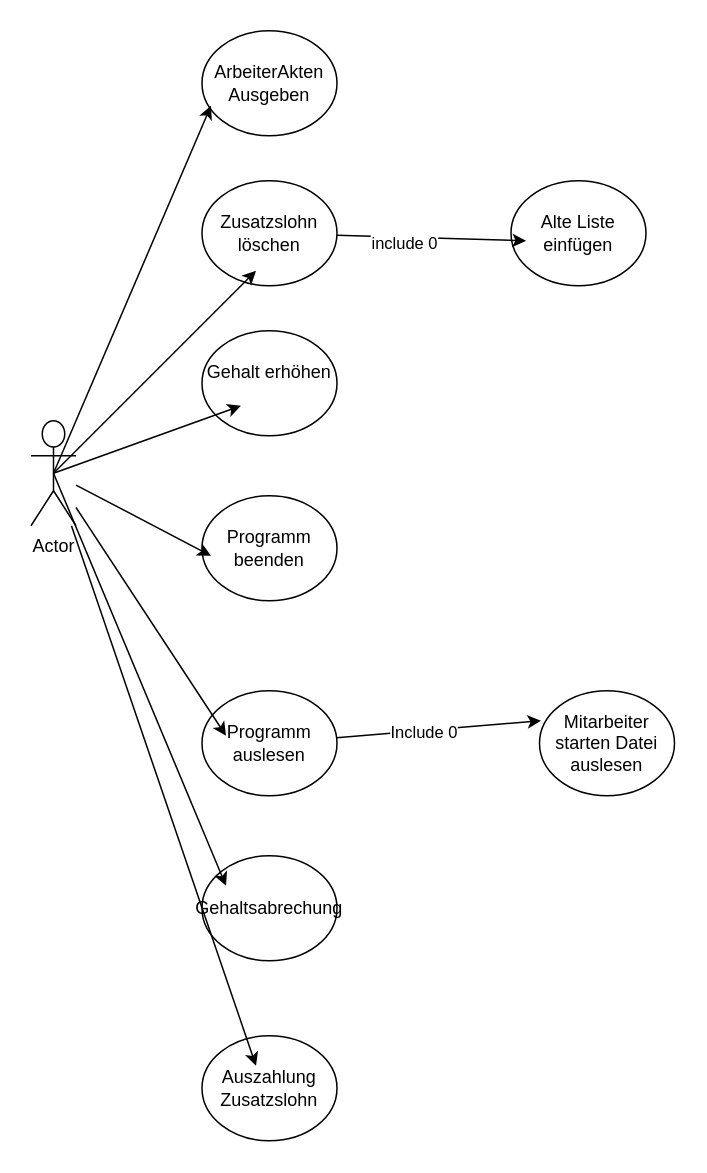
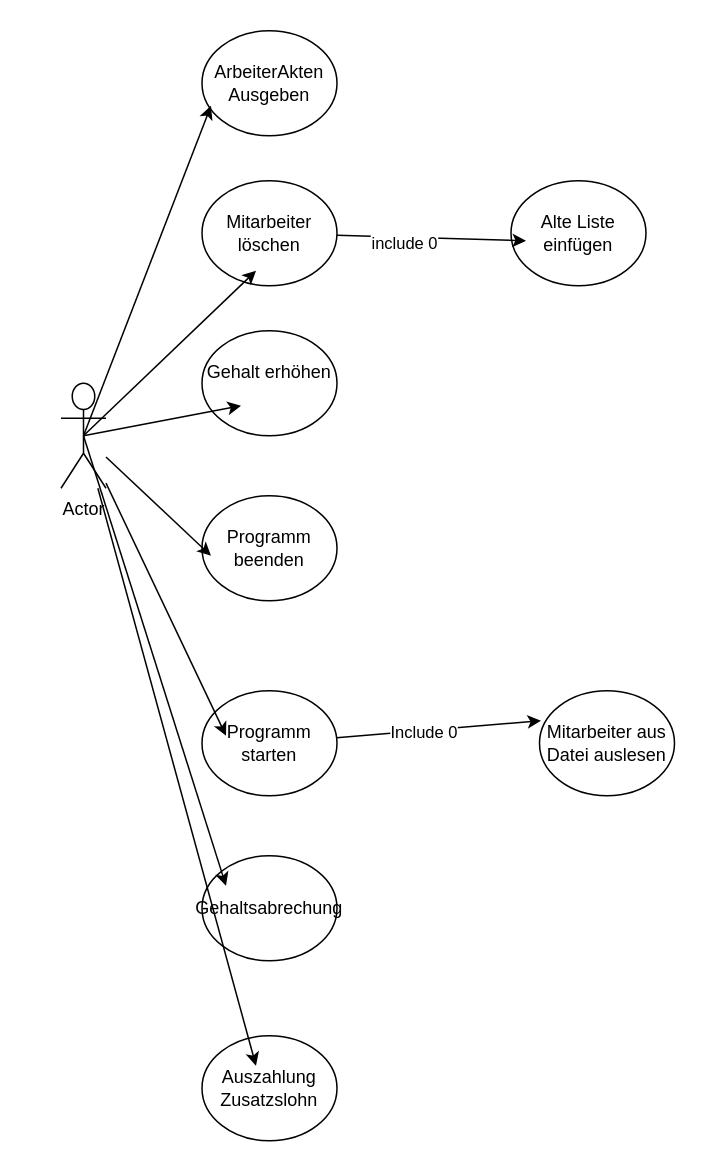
(269, 233) -> (269, 233)
(53, 473) -> (83, 436)
(269, 743) -> (269, 743)
(607, 743) -> (607, 743)
